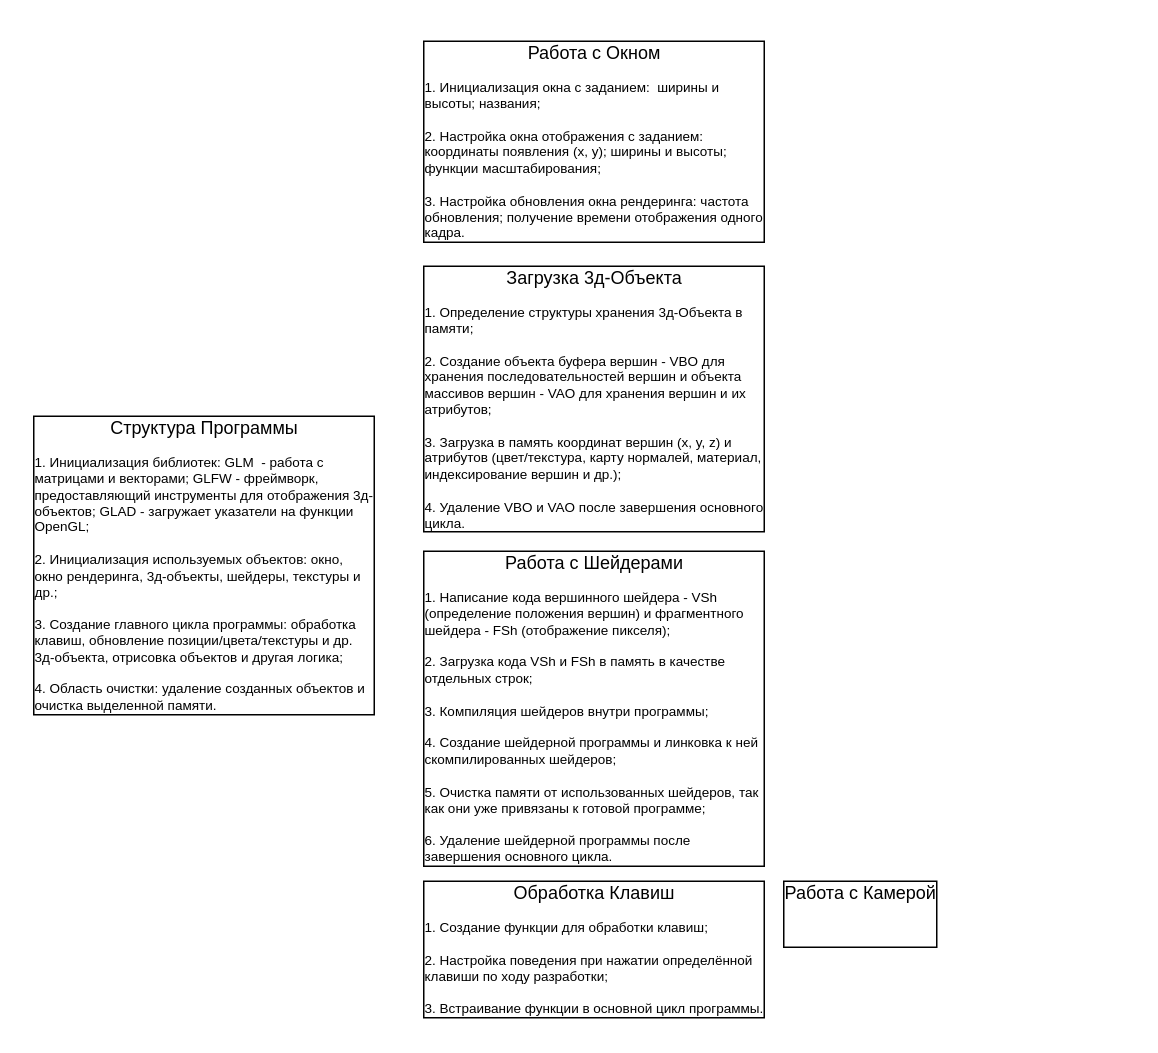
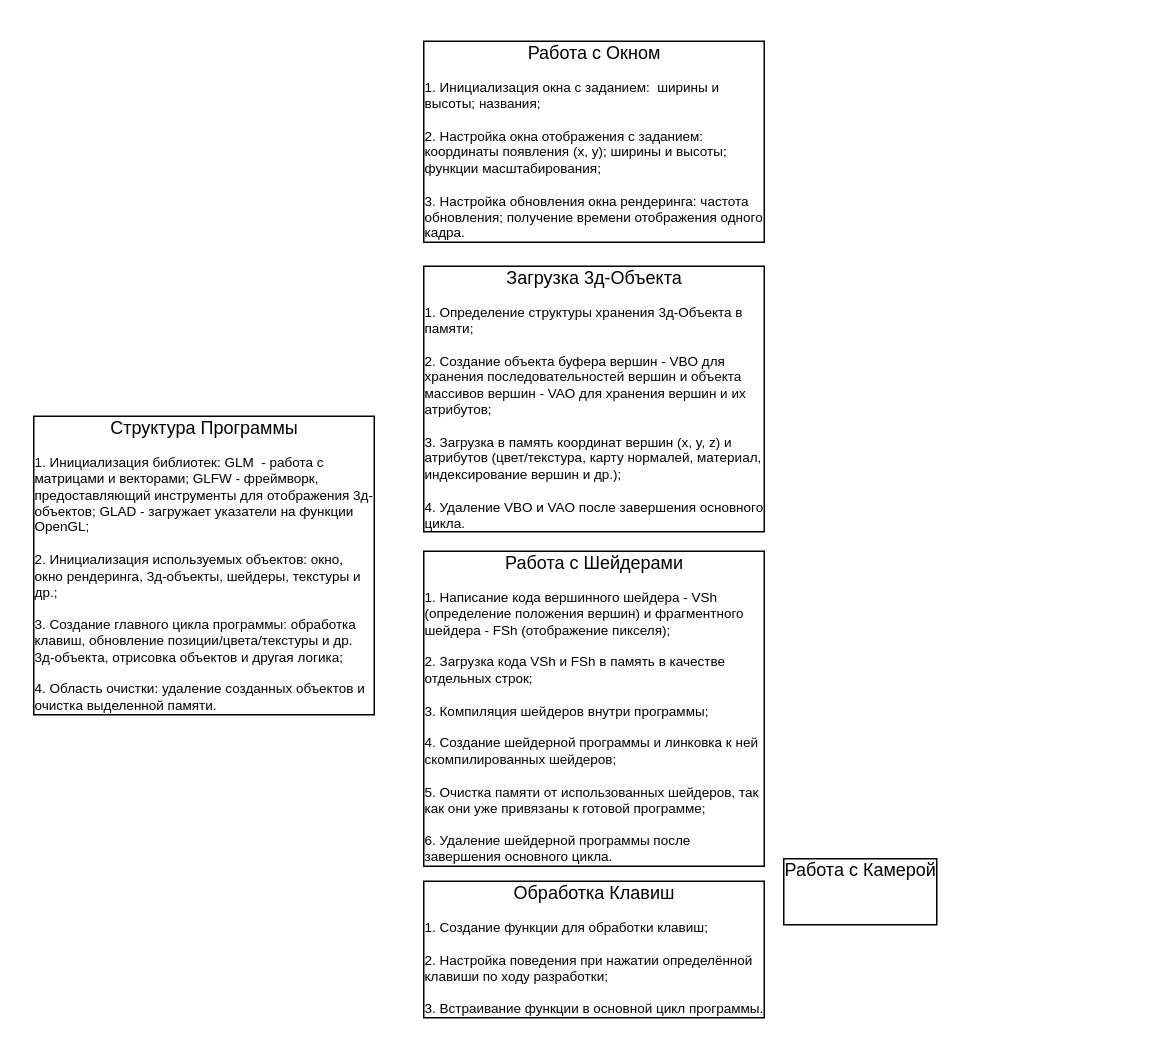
(953, 946) -> (953, 923)
